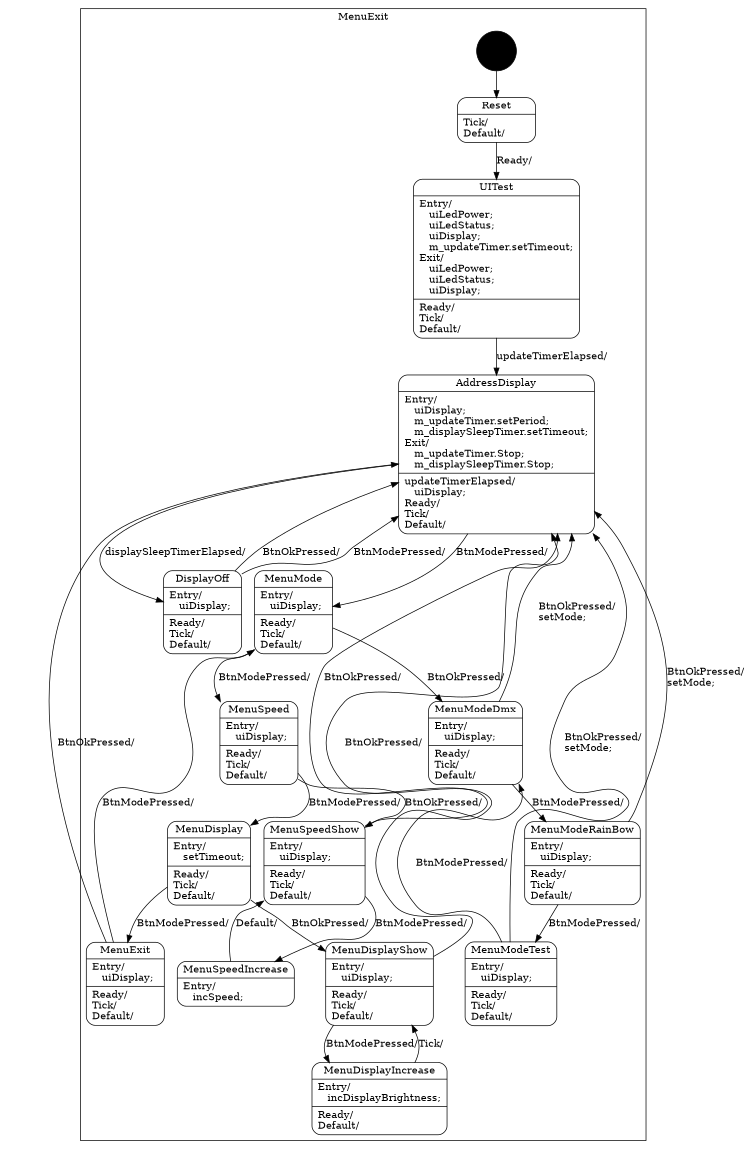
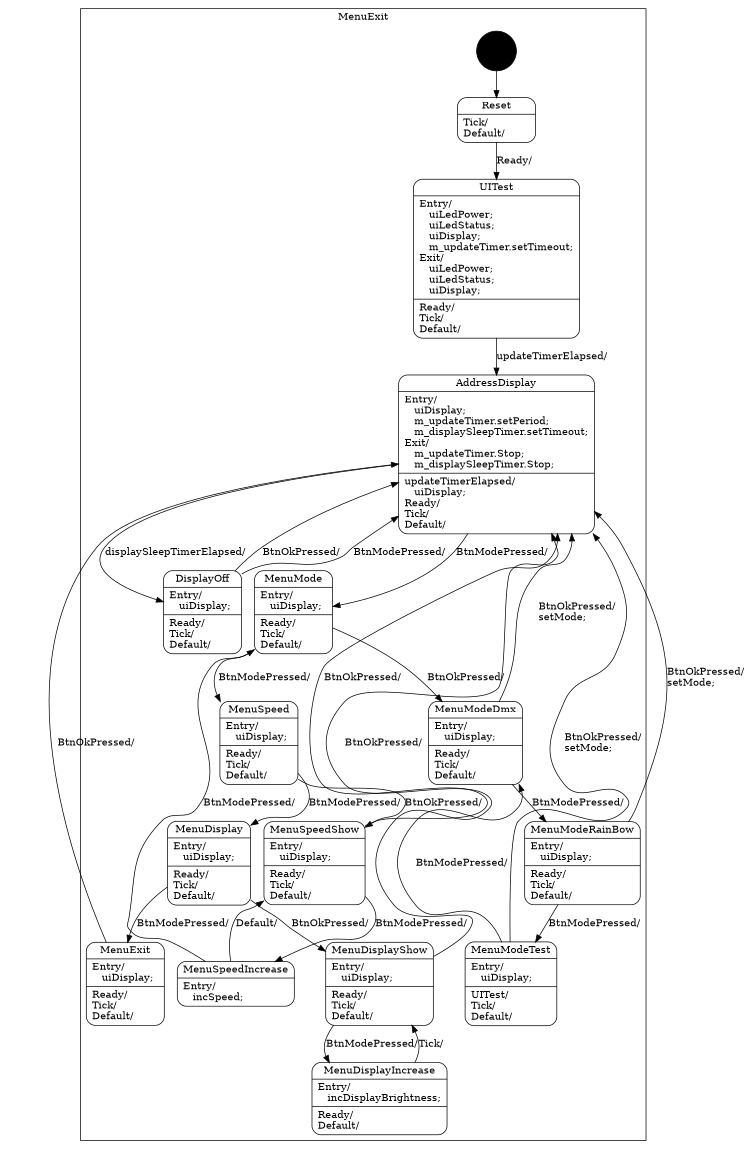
(156, 793) -> (173, 816)
(209, 857) -> (204, 857)
(489, 995) -> (490, 995)
